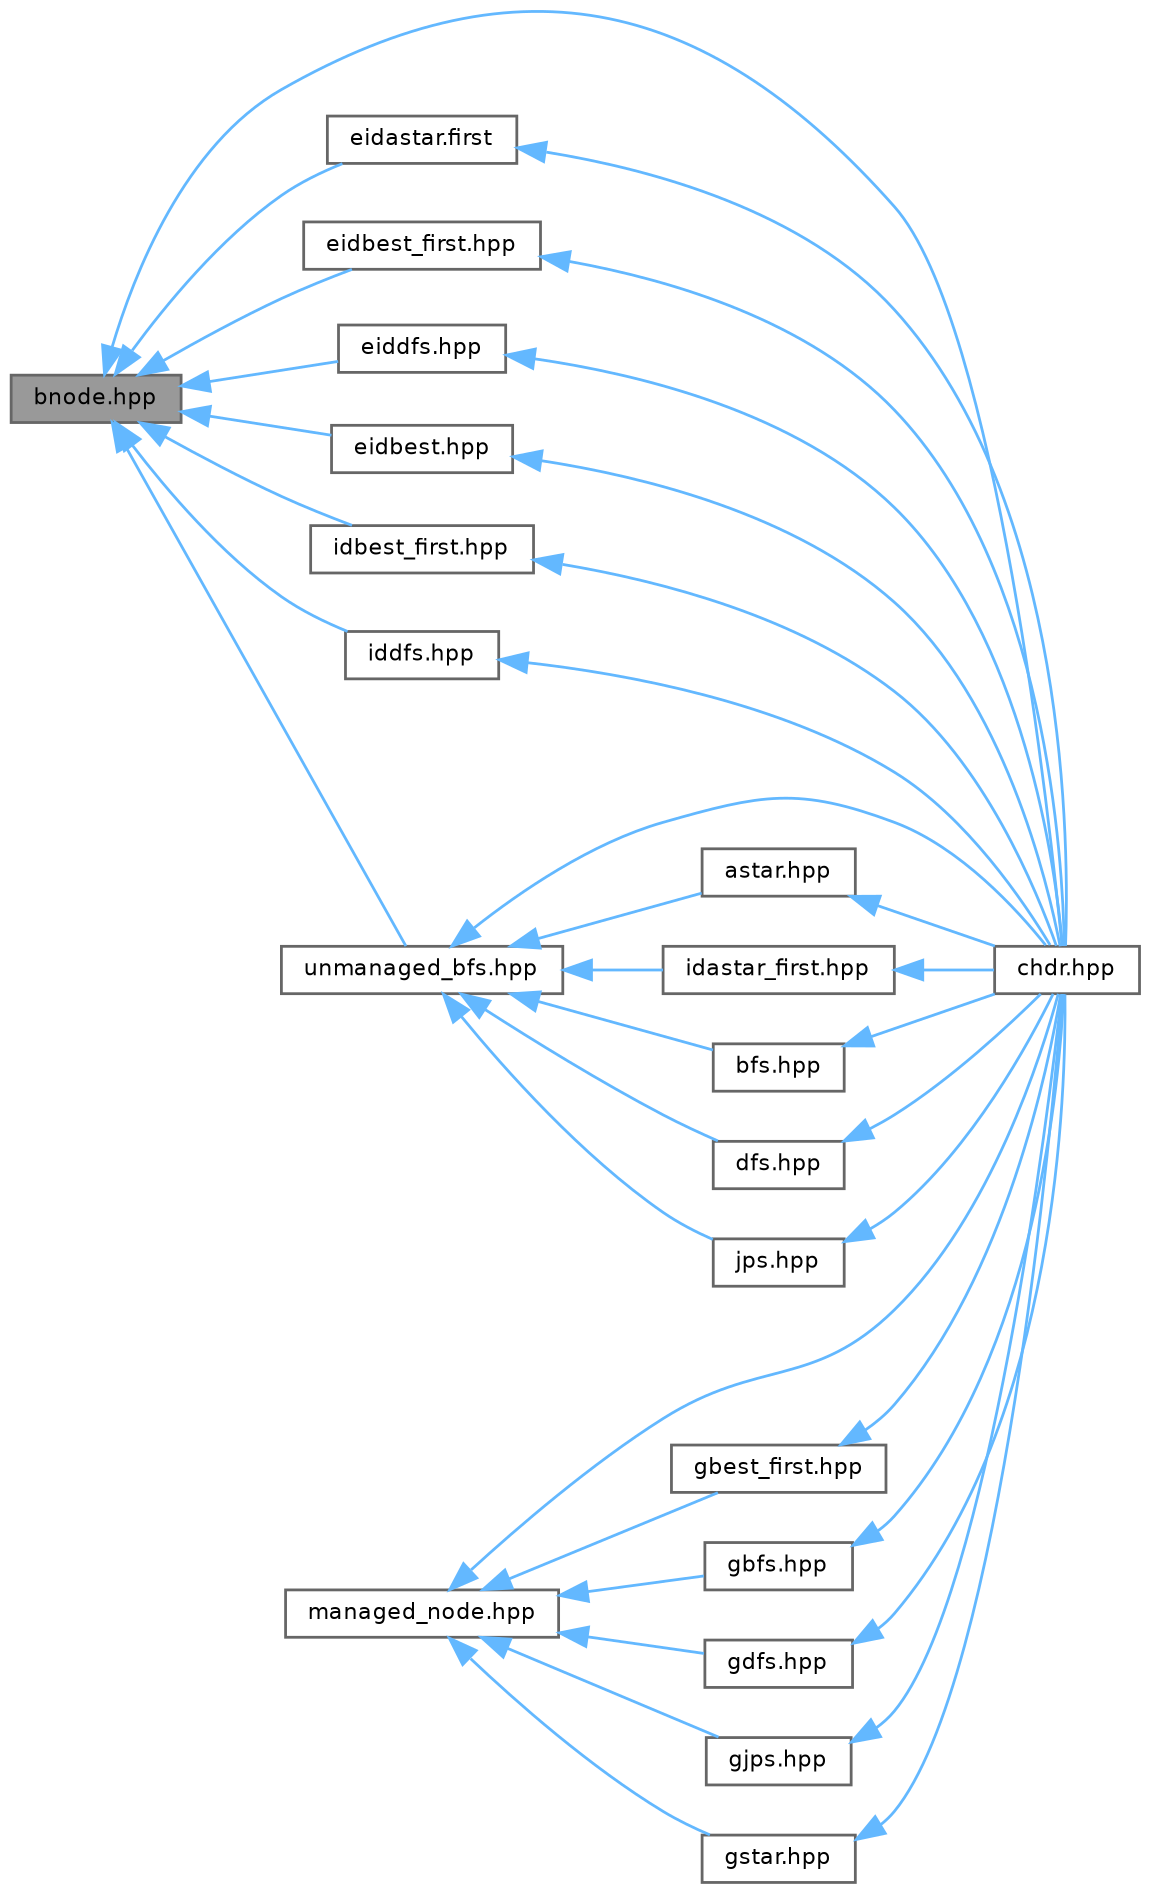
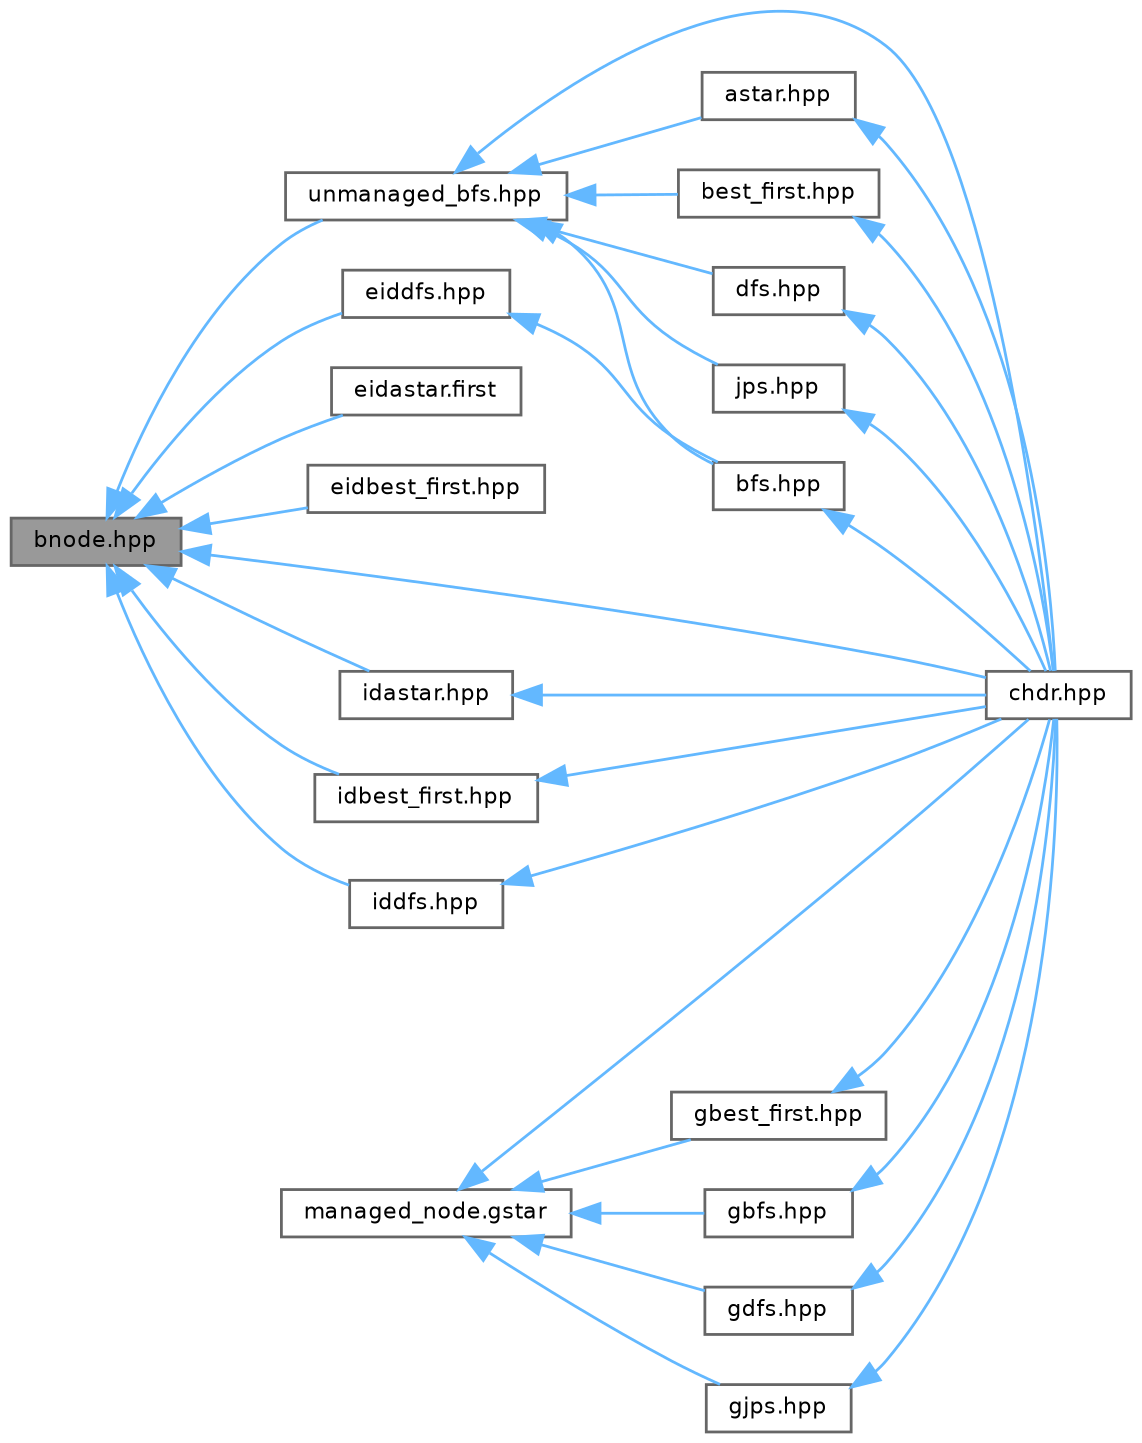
(947, 382) -> none
(422, 449) -> (426, 695)
(956, 495) -> none
(921, 539) -> (616, 380)
(779, 970) -> (779, 194)
(422, 1614) -> (426, 1213)
(779, 1859) -> none
